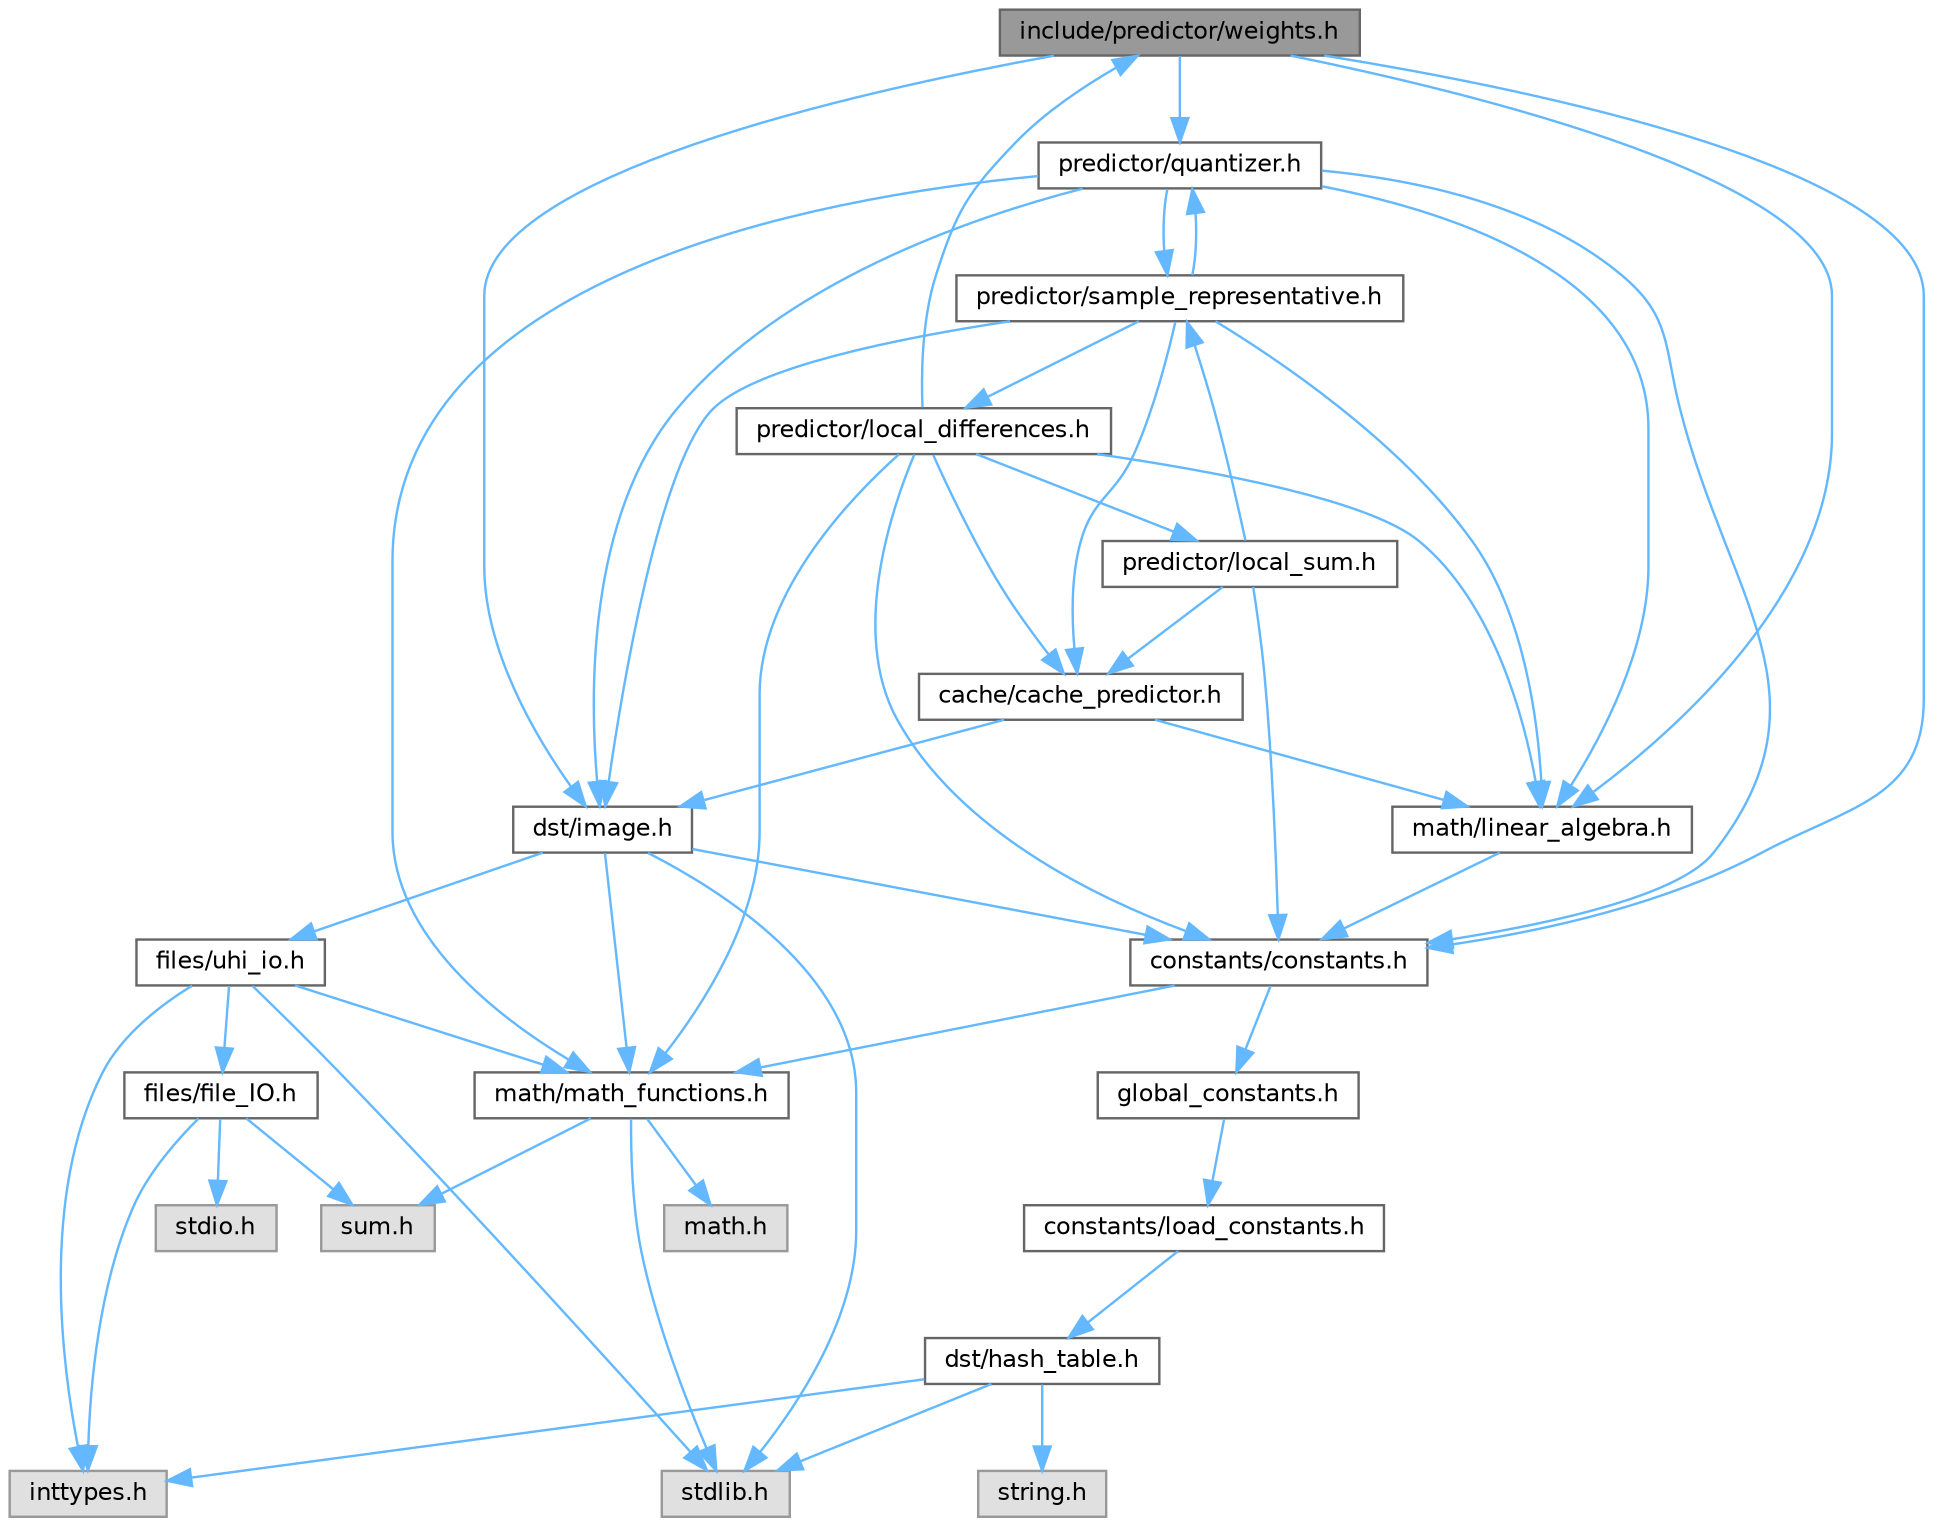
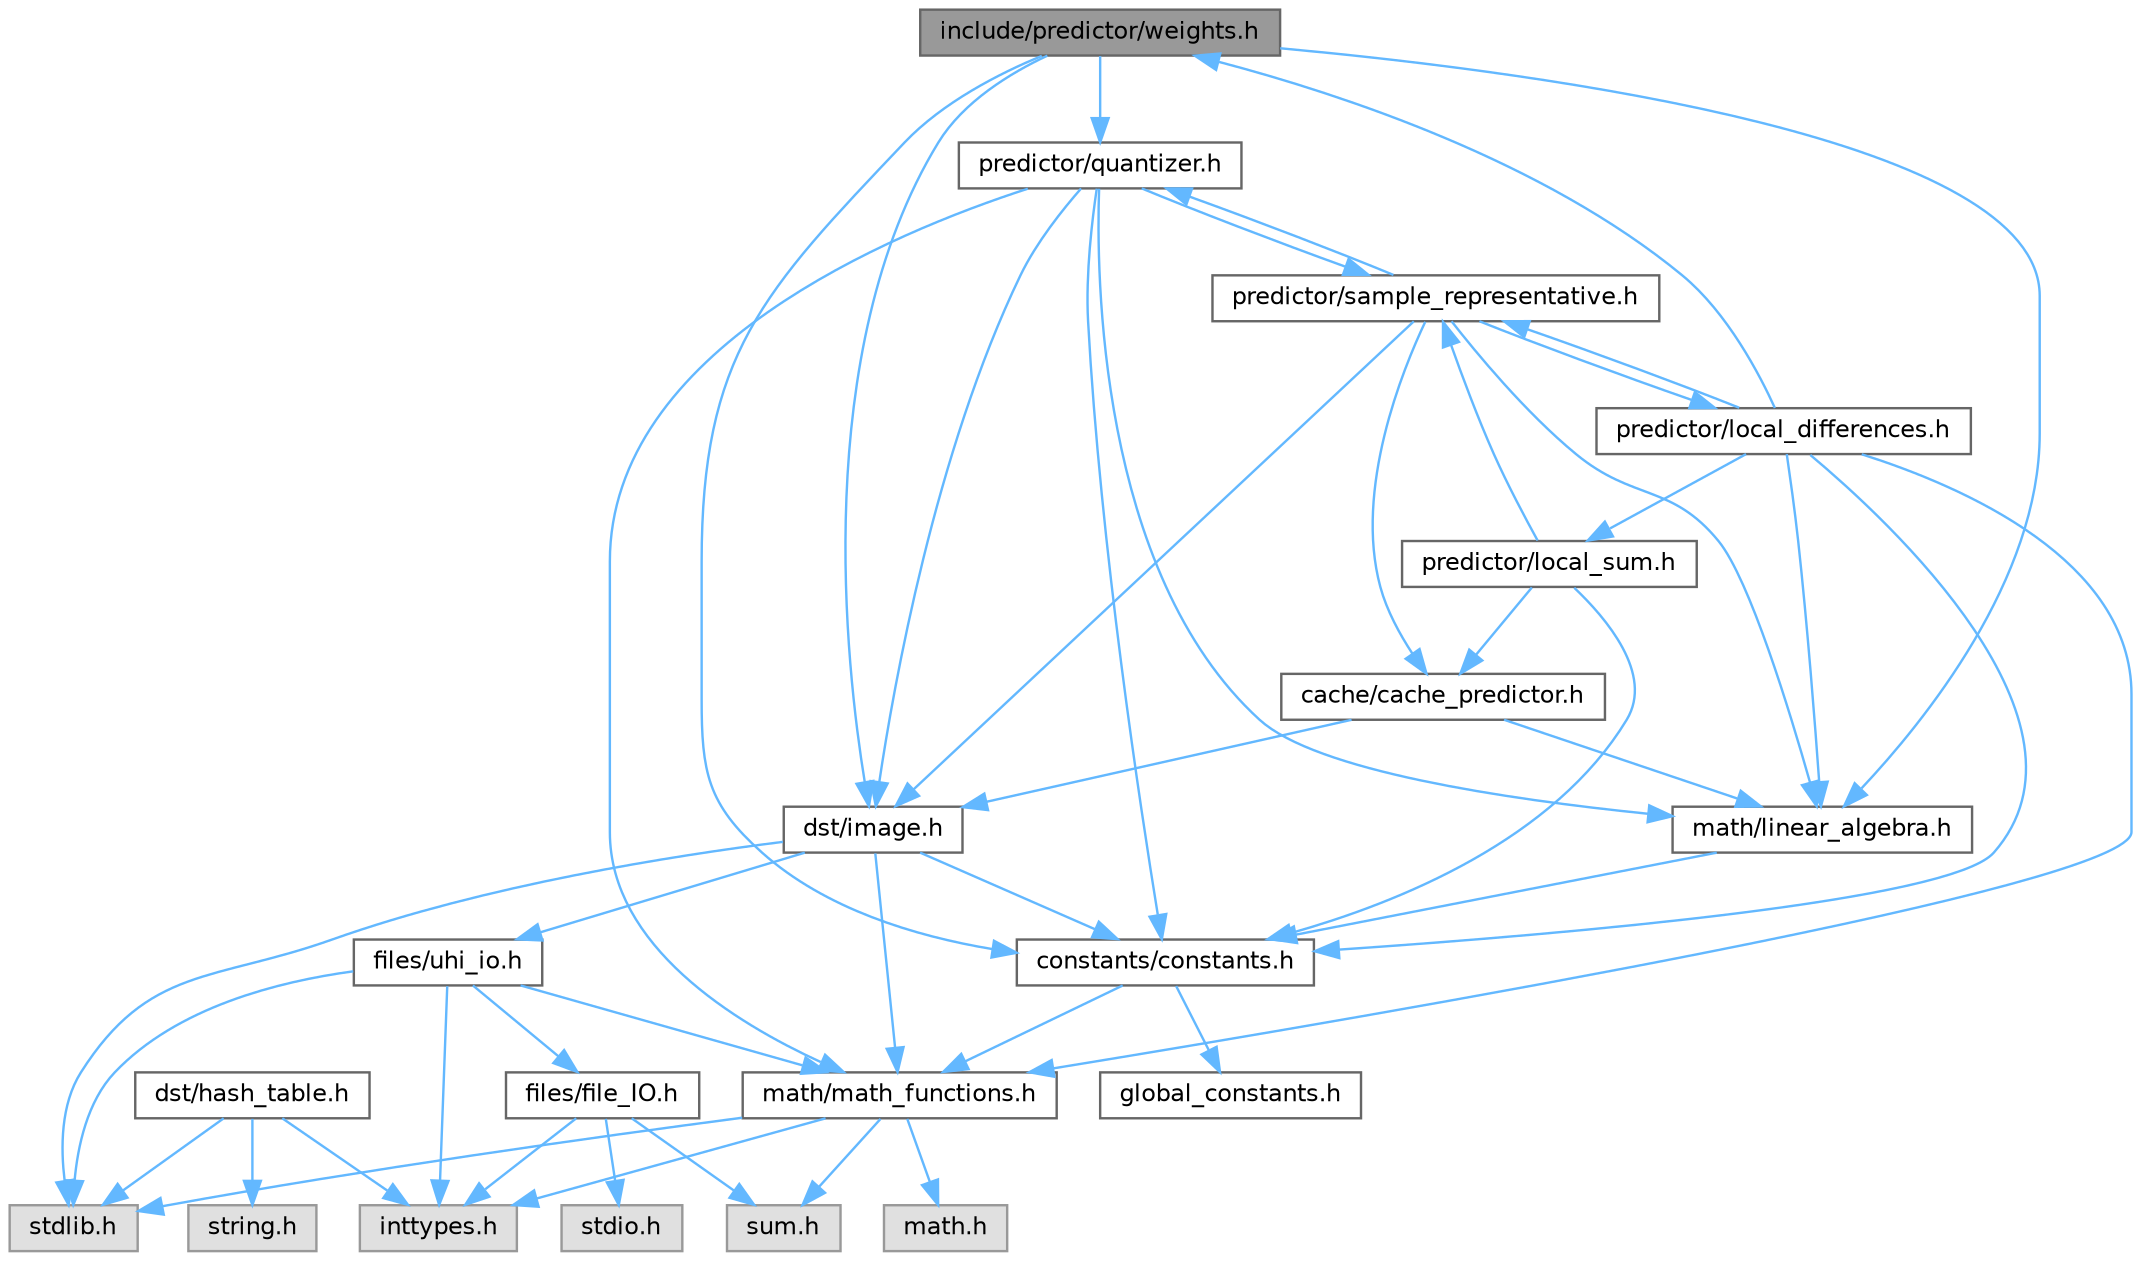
(985, 558) -> (1634, 367)
none -> (667, 1162)
(1204, 1228) -> none
